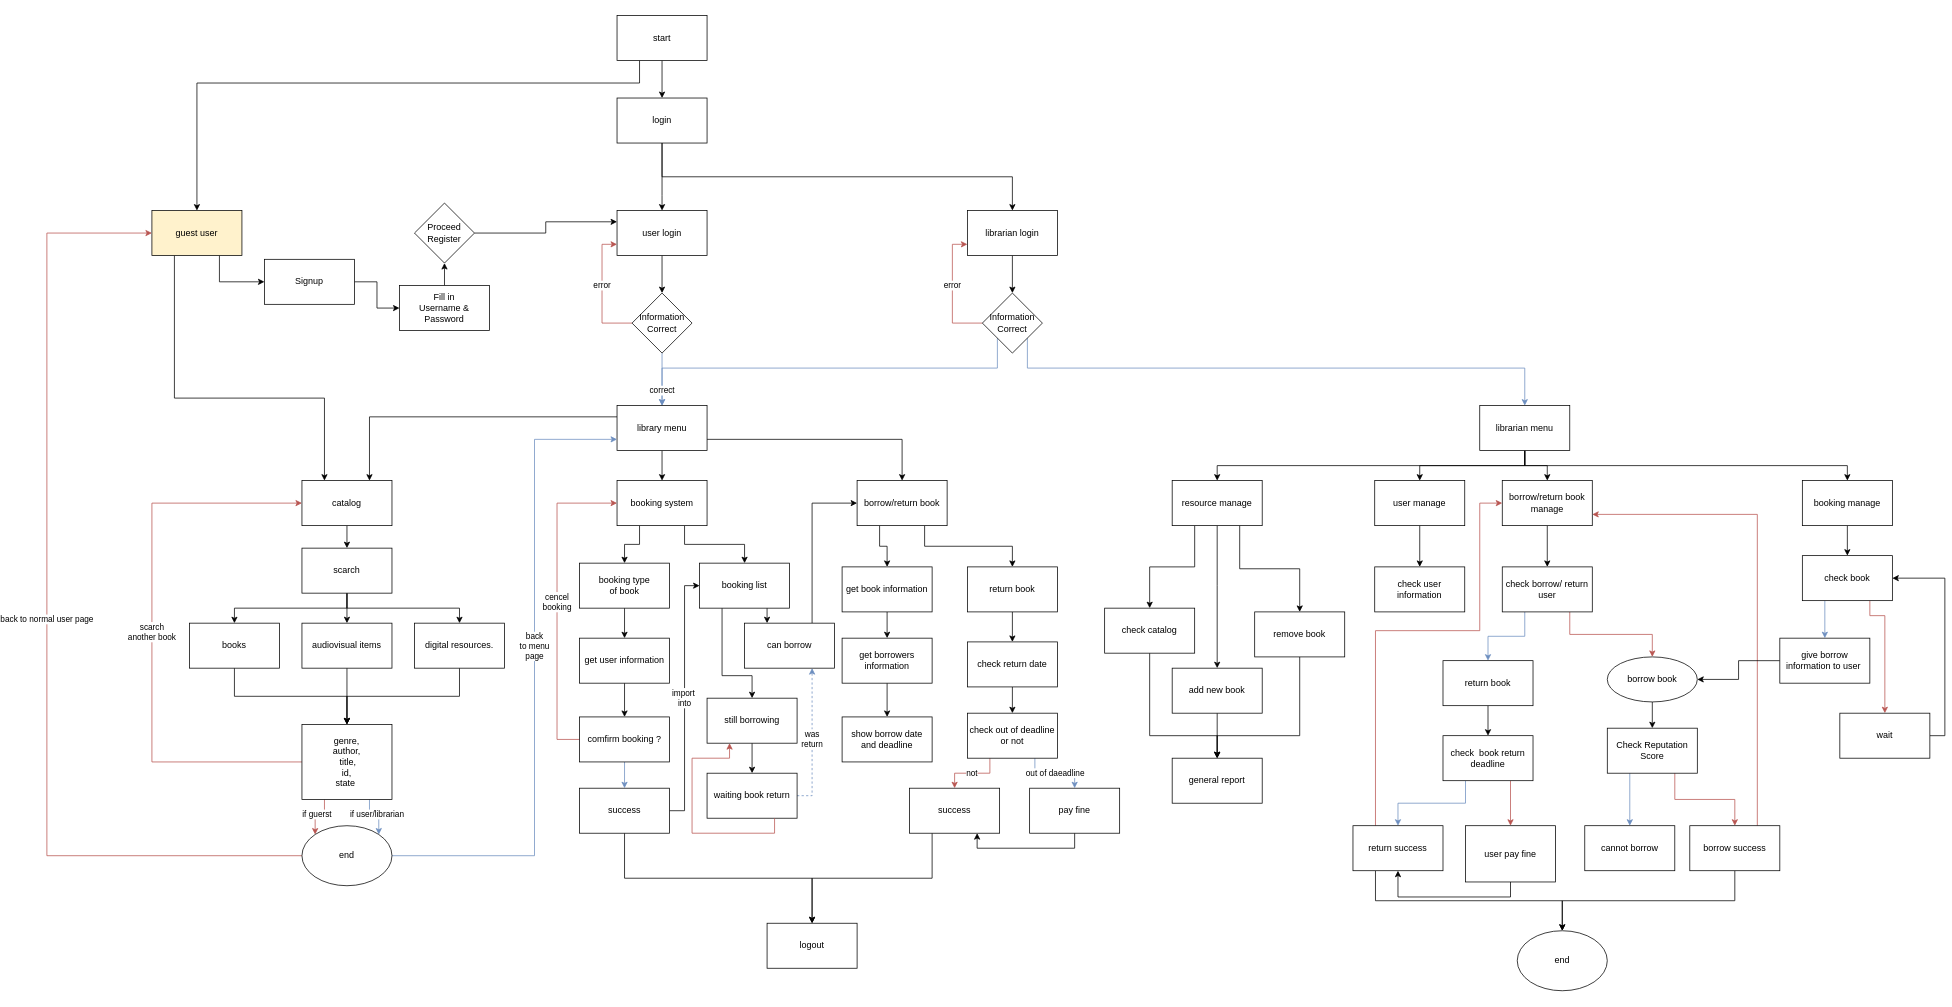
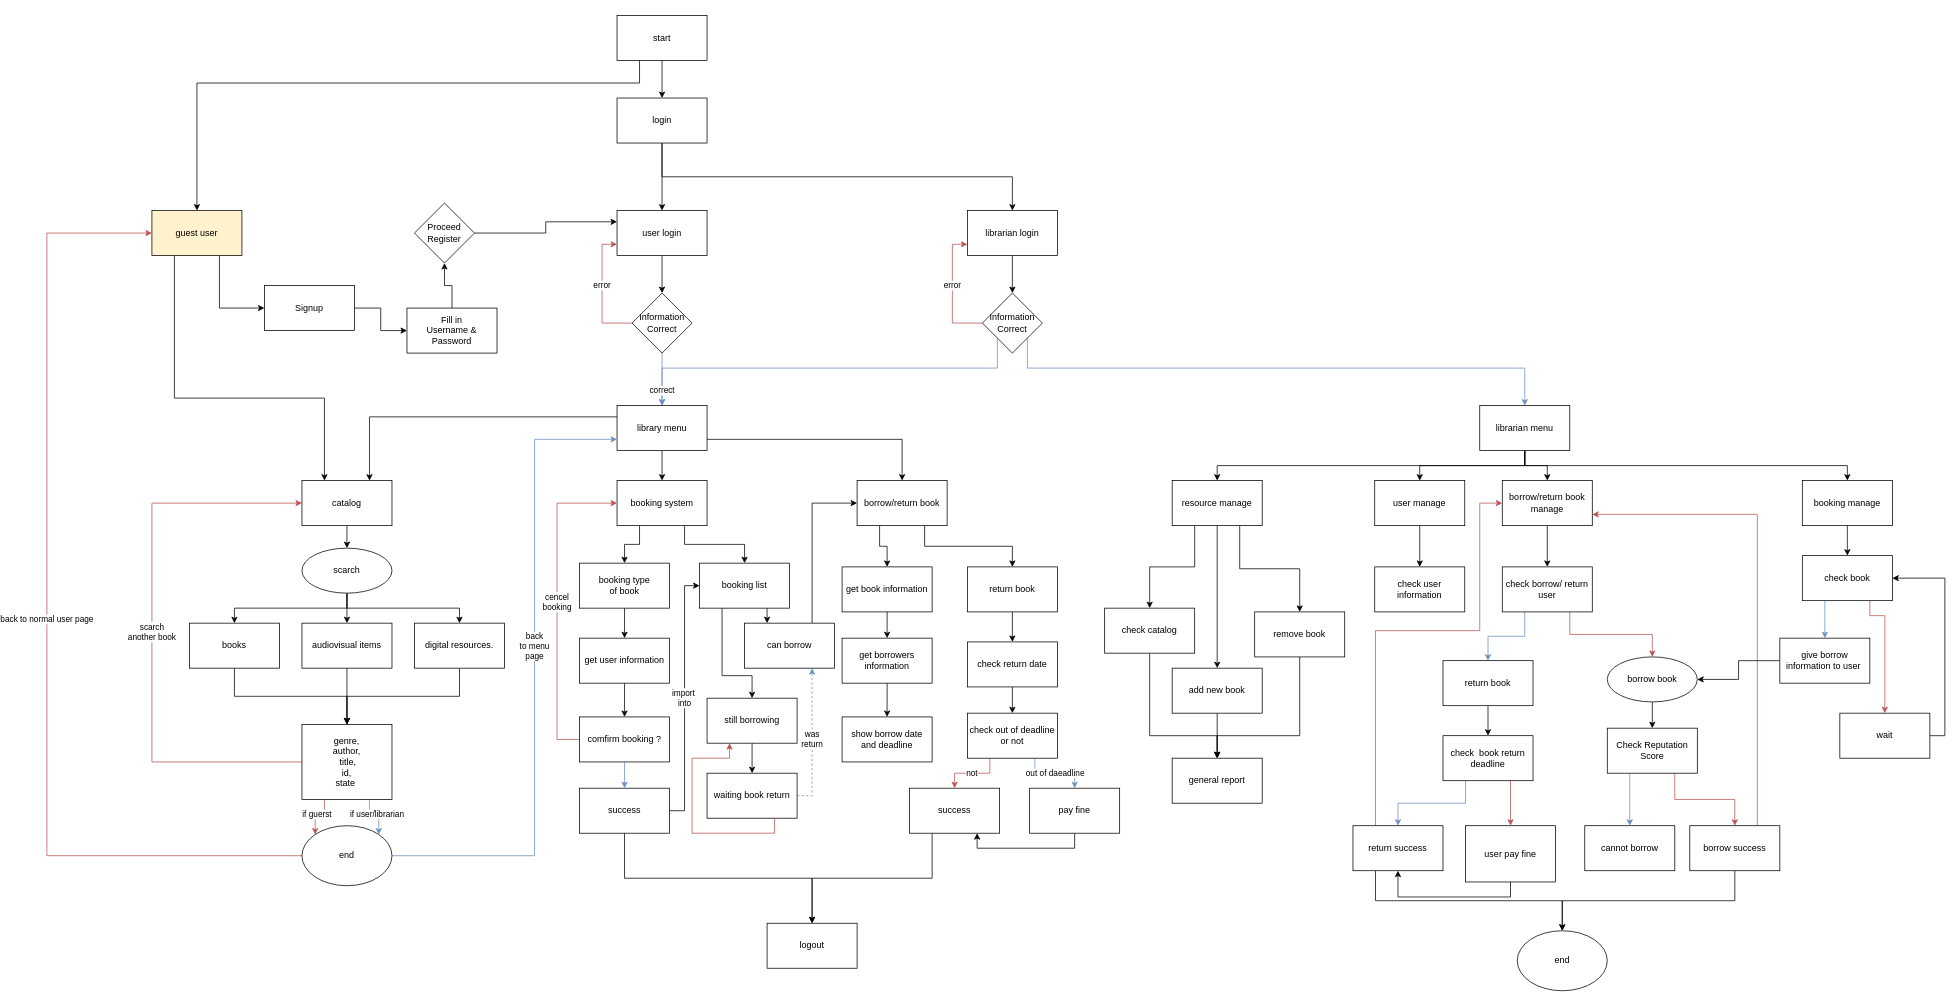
(309, 282) -> (309, 308)
(444, 308) -> (452, 330)
(347, 570) -> (347, 570)
